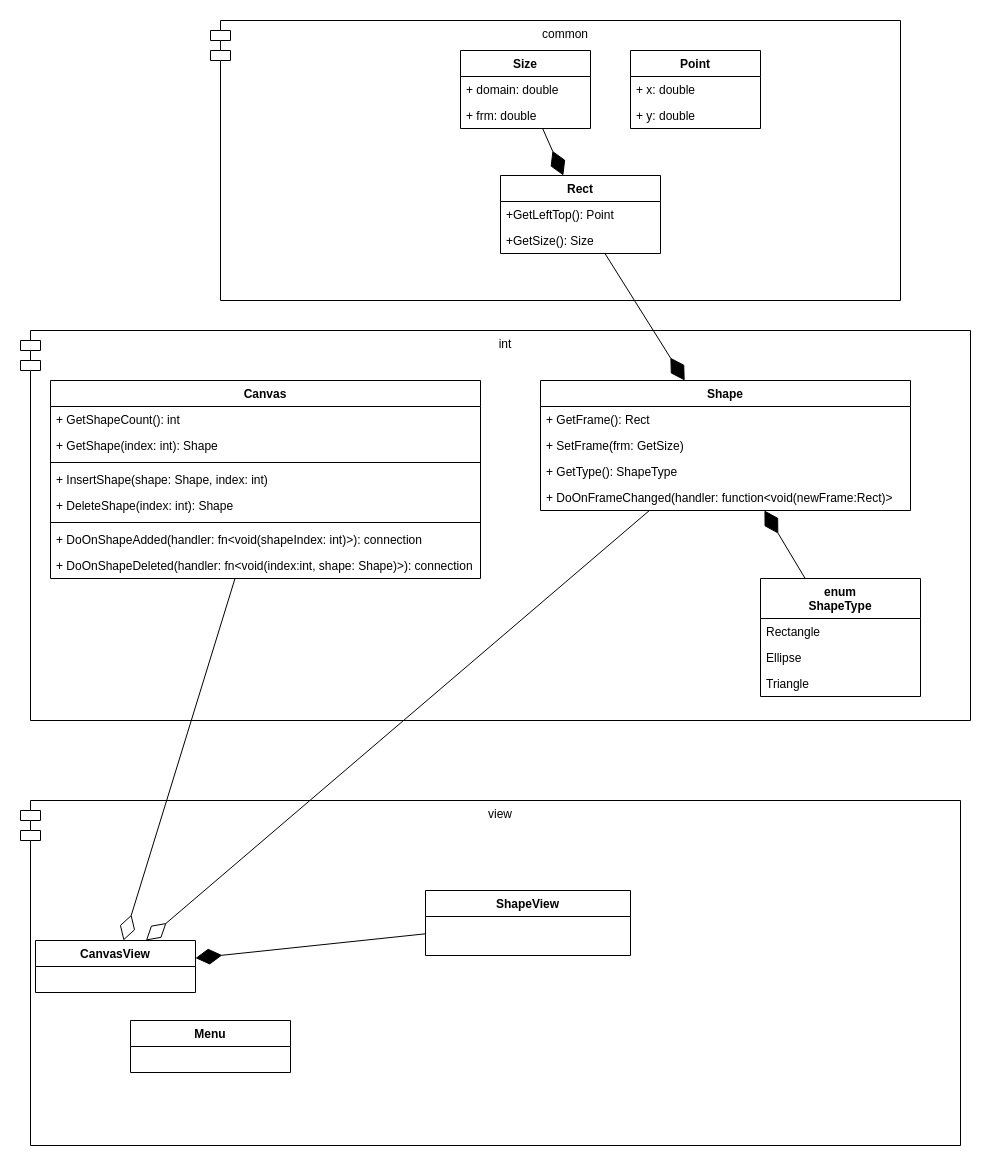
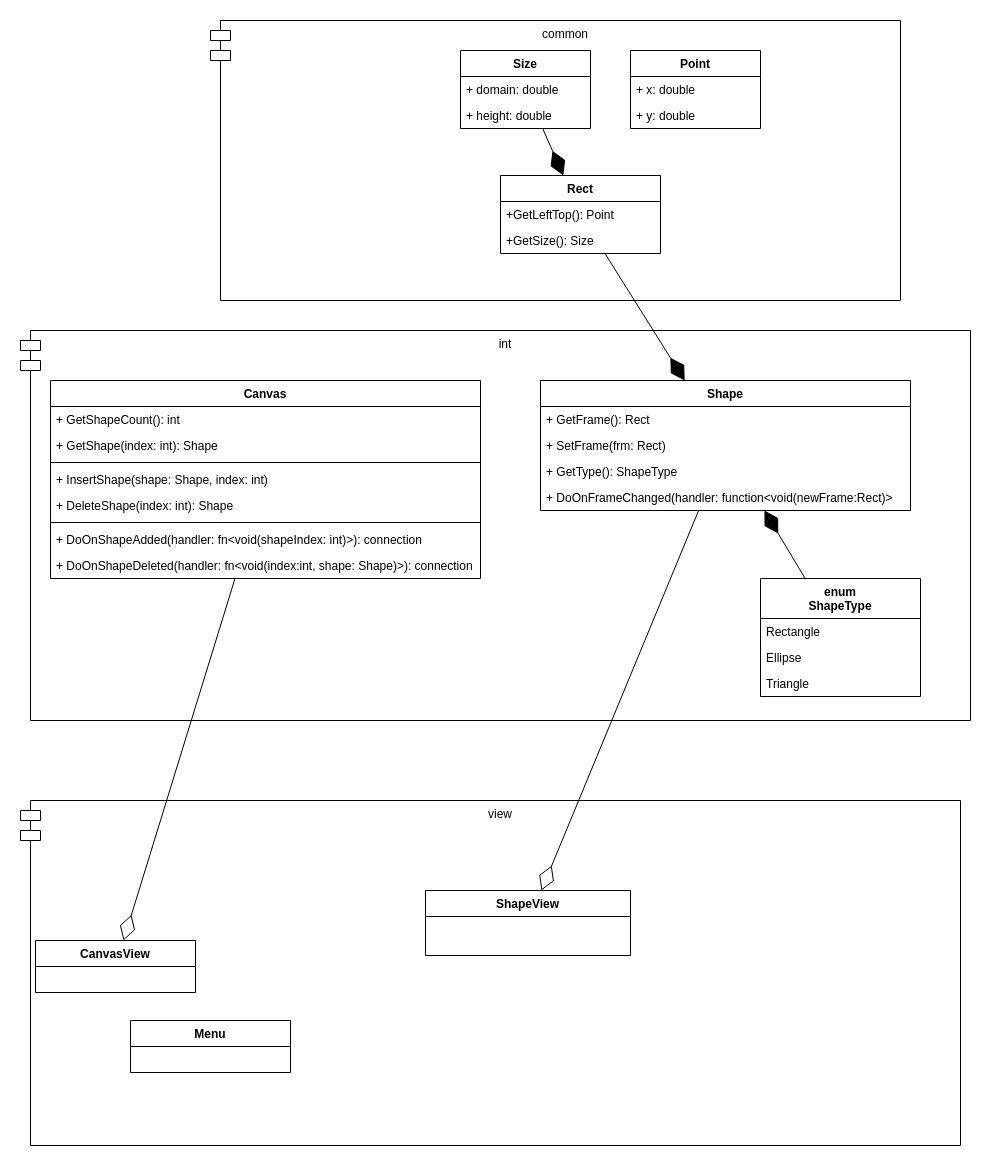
(503, 116) -> (512, 116)
(620, 446) -> (612, 446)
(407, 718) -> (625, 689)
(322, 945) -> none
